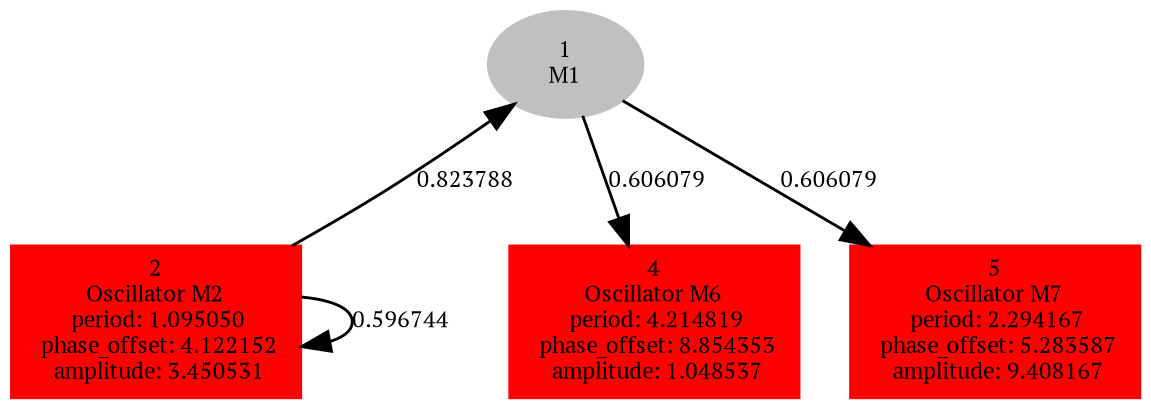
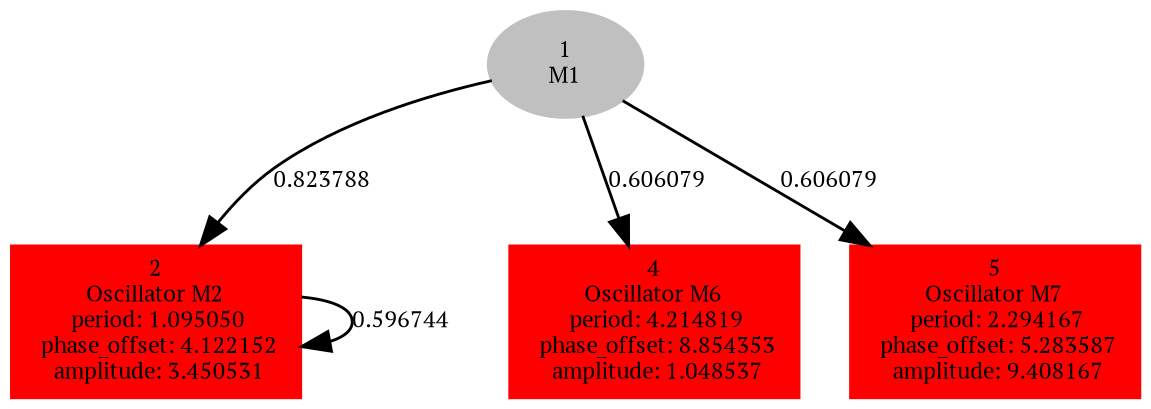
(393, 186) -> (343, 129)
